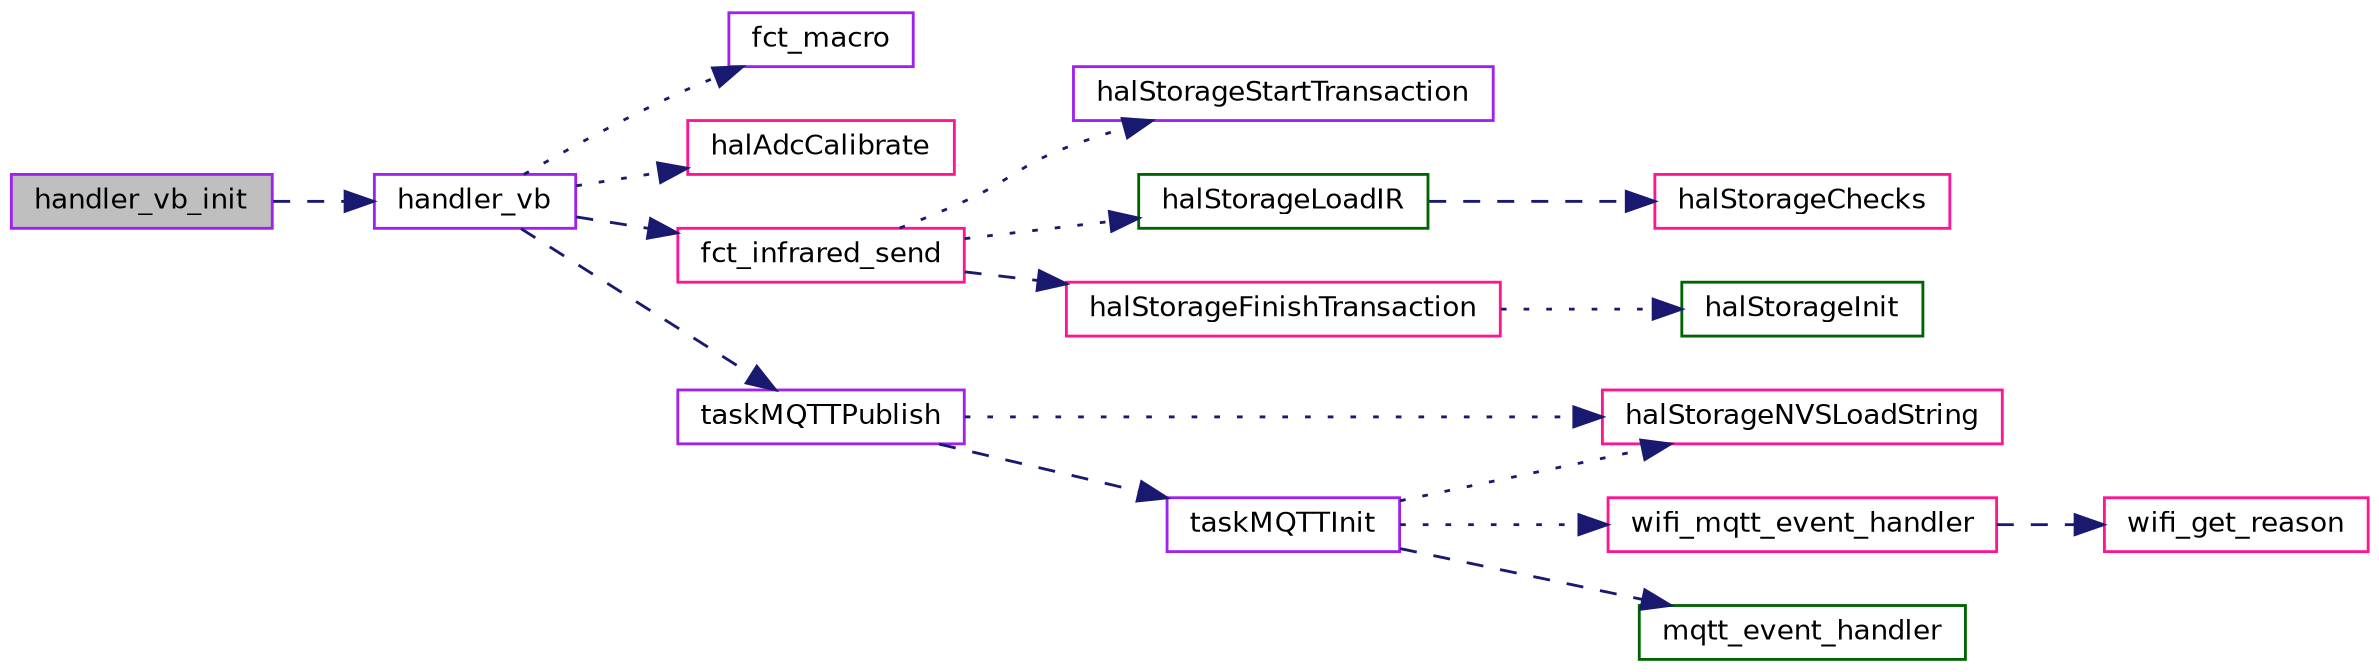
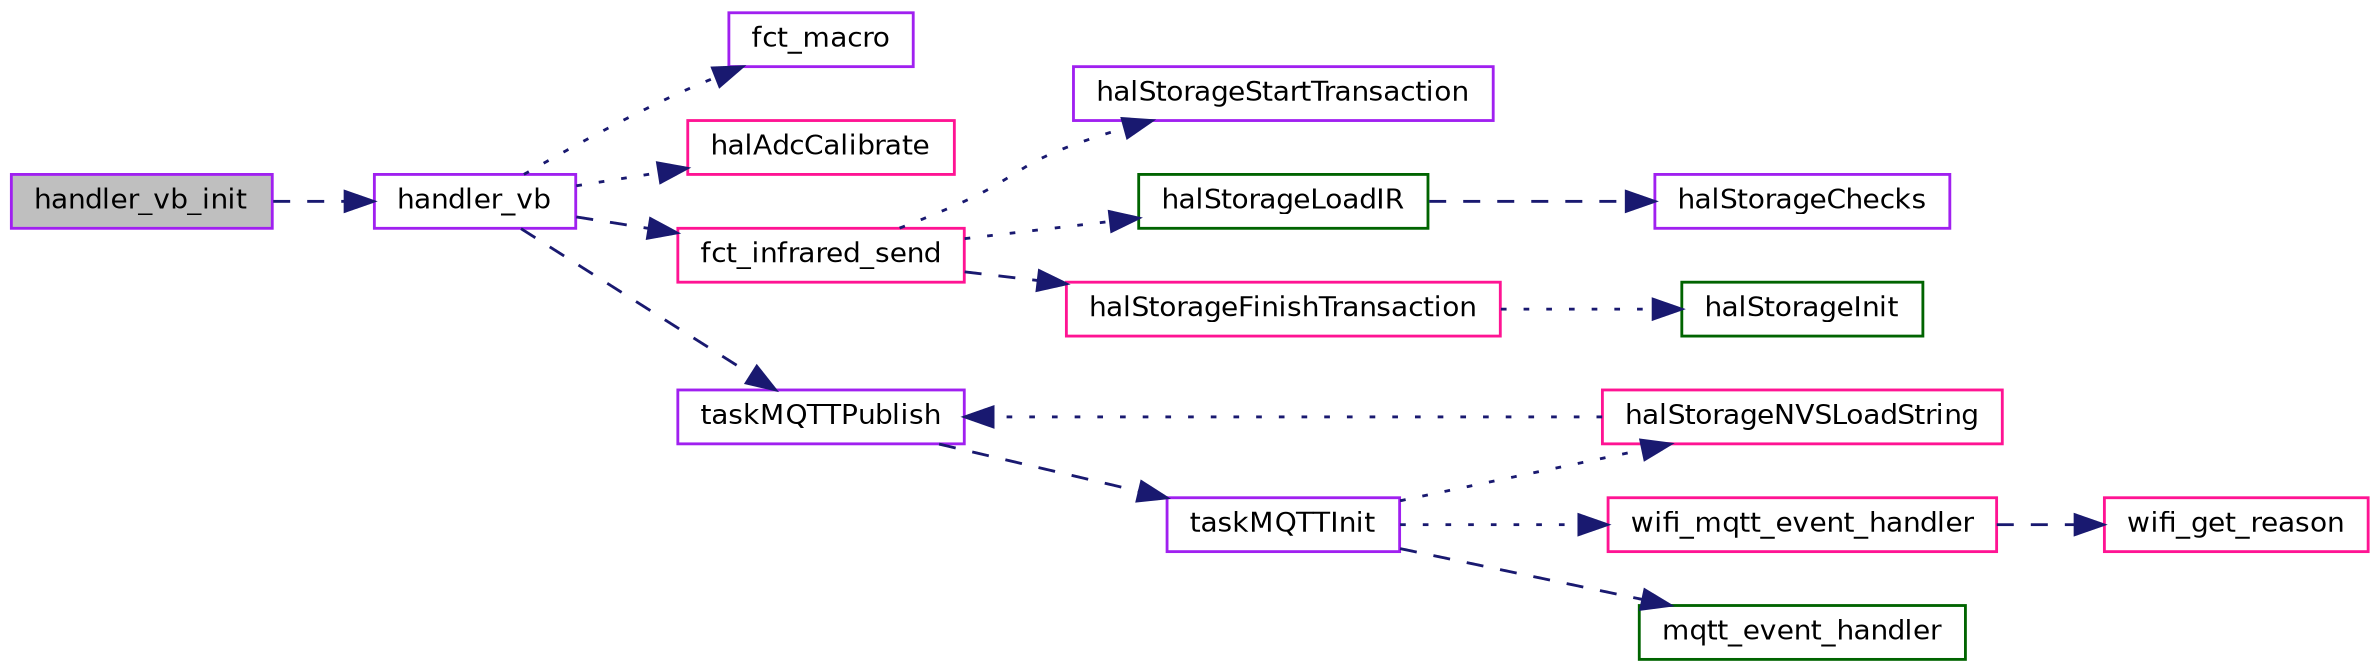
(1802, 201) -> (1802, 201)
(1269, 417) -> (1298, 417)
